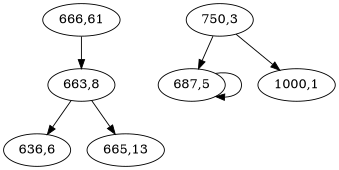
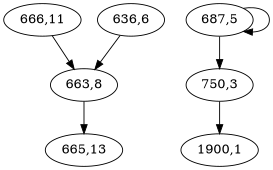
(81, 20) -> (42, 20)
(208, 48) -> (220, 48)
(297, 85) -> (220, 150)
(62, 114) -> (110, 49)
